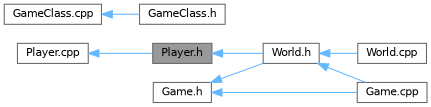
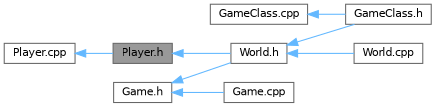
(347, 75) -> (326, 33)
